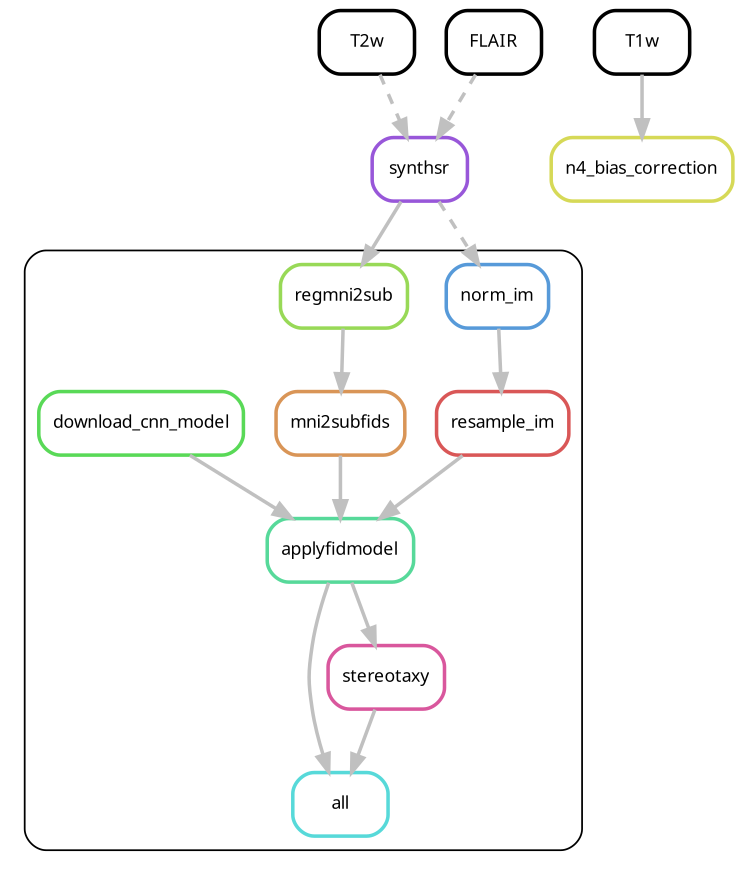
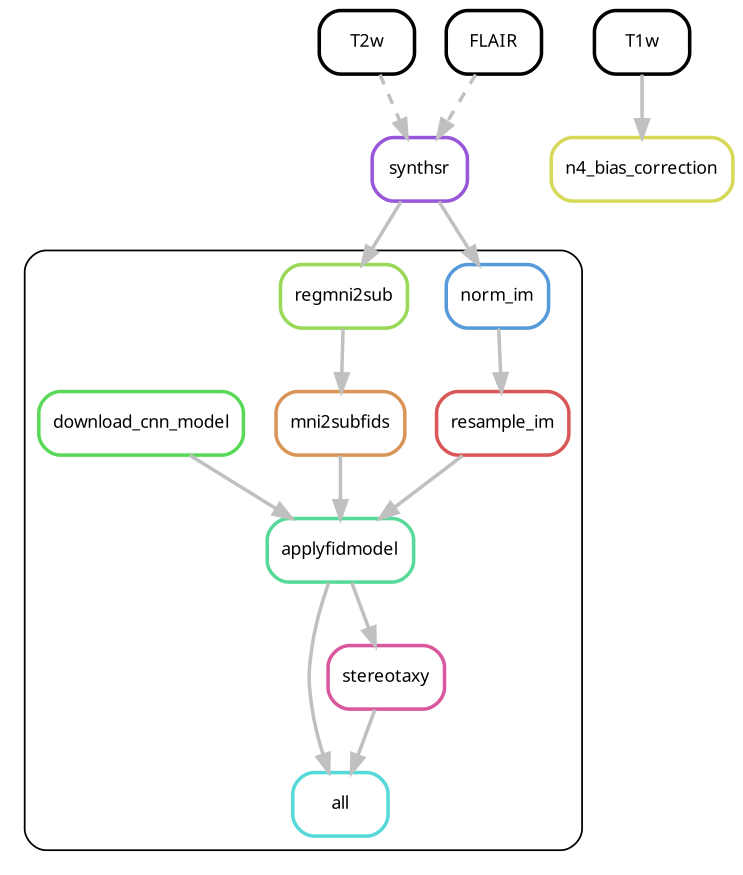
(454, 225) -> (454, 225)
